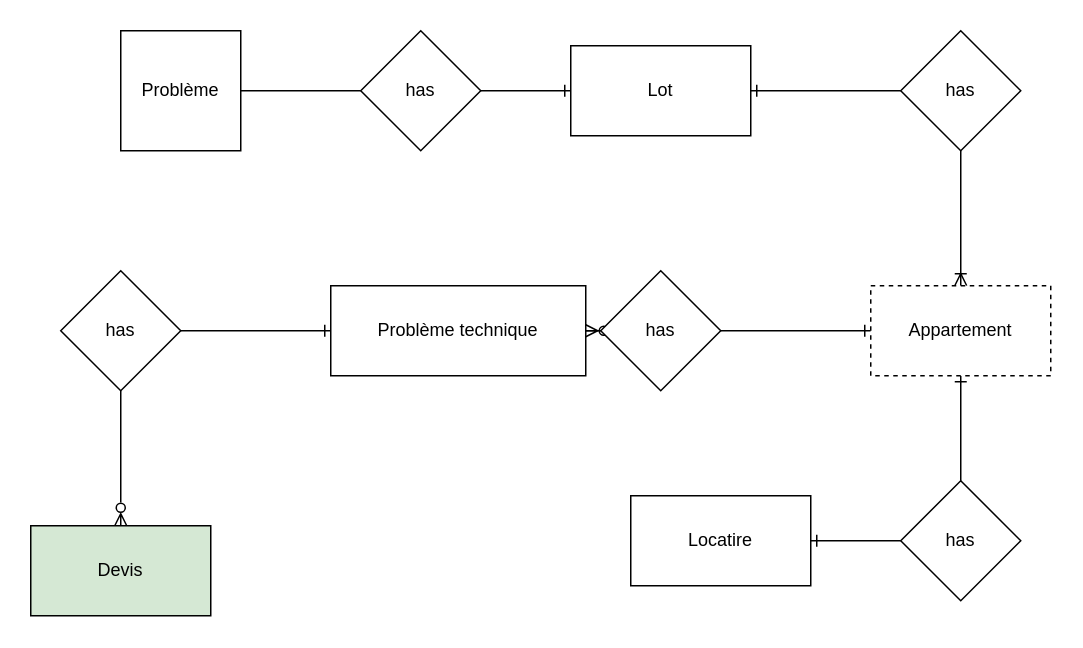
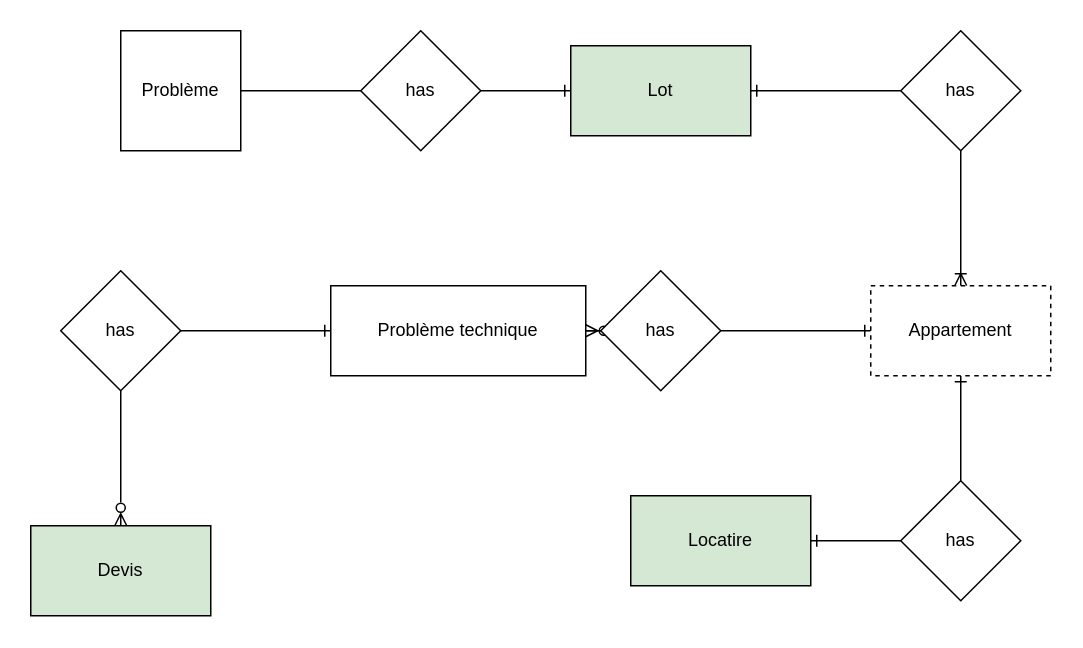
(661, 91) -> (661, 91)
(721, 541) -> (721, 541)
